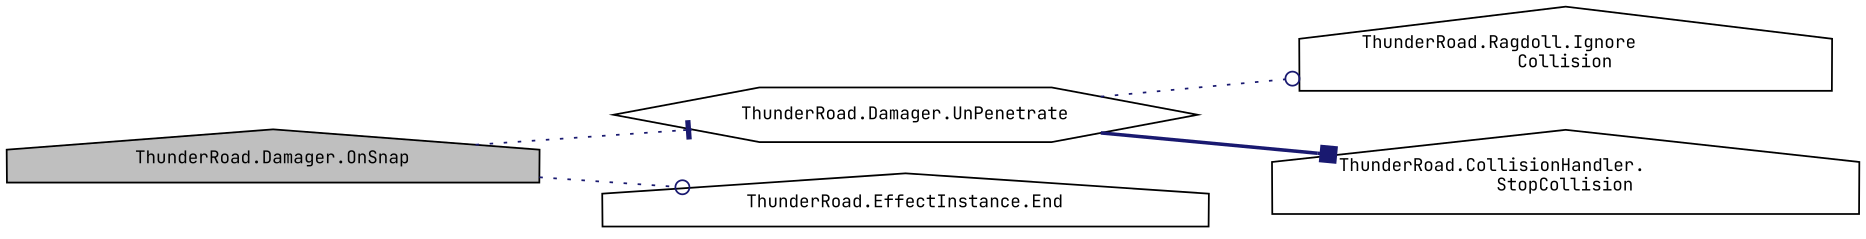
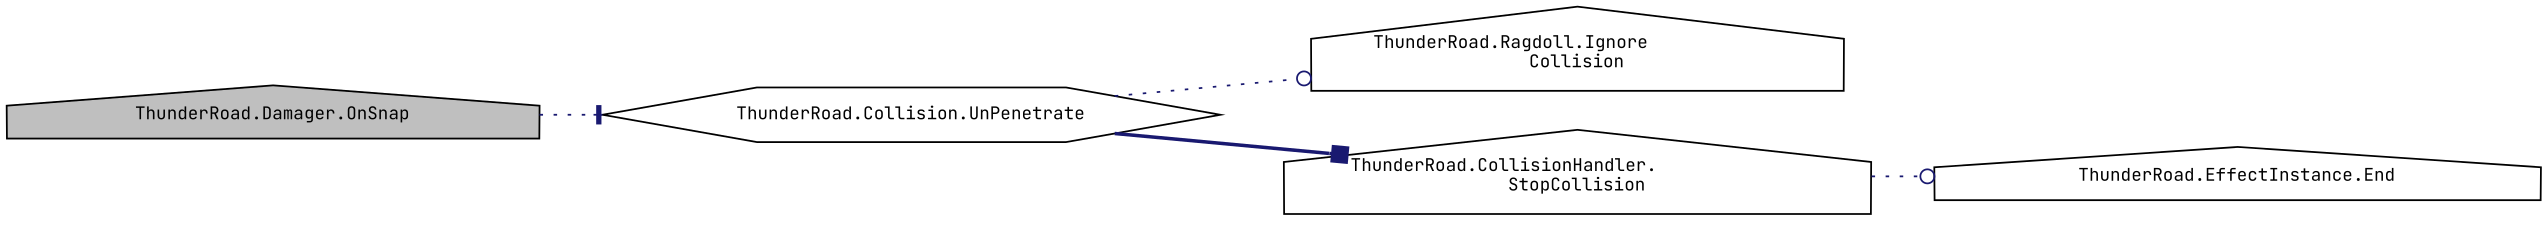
(906, 115) -> (911, 115)
(607, 182) -> (1896, 176)
